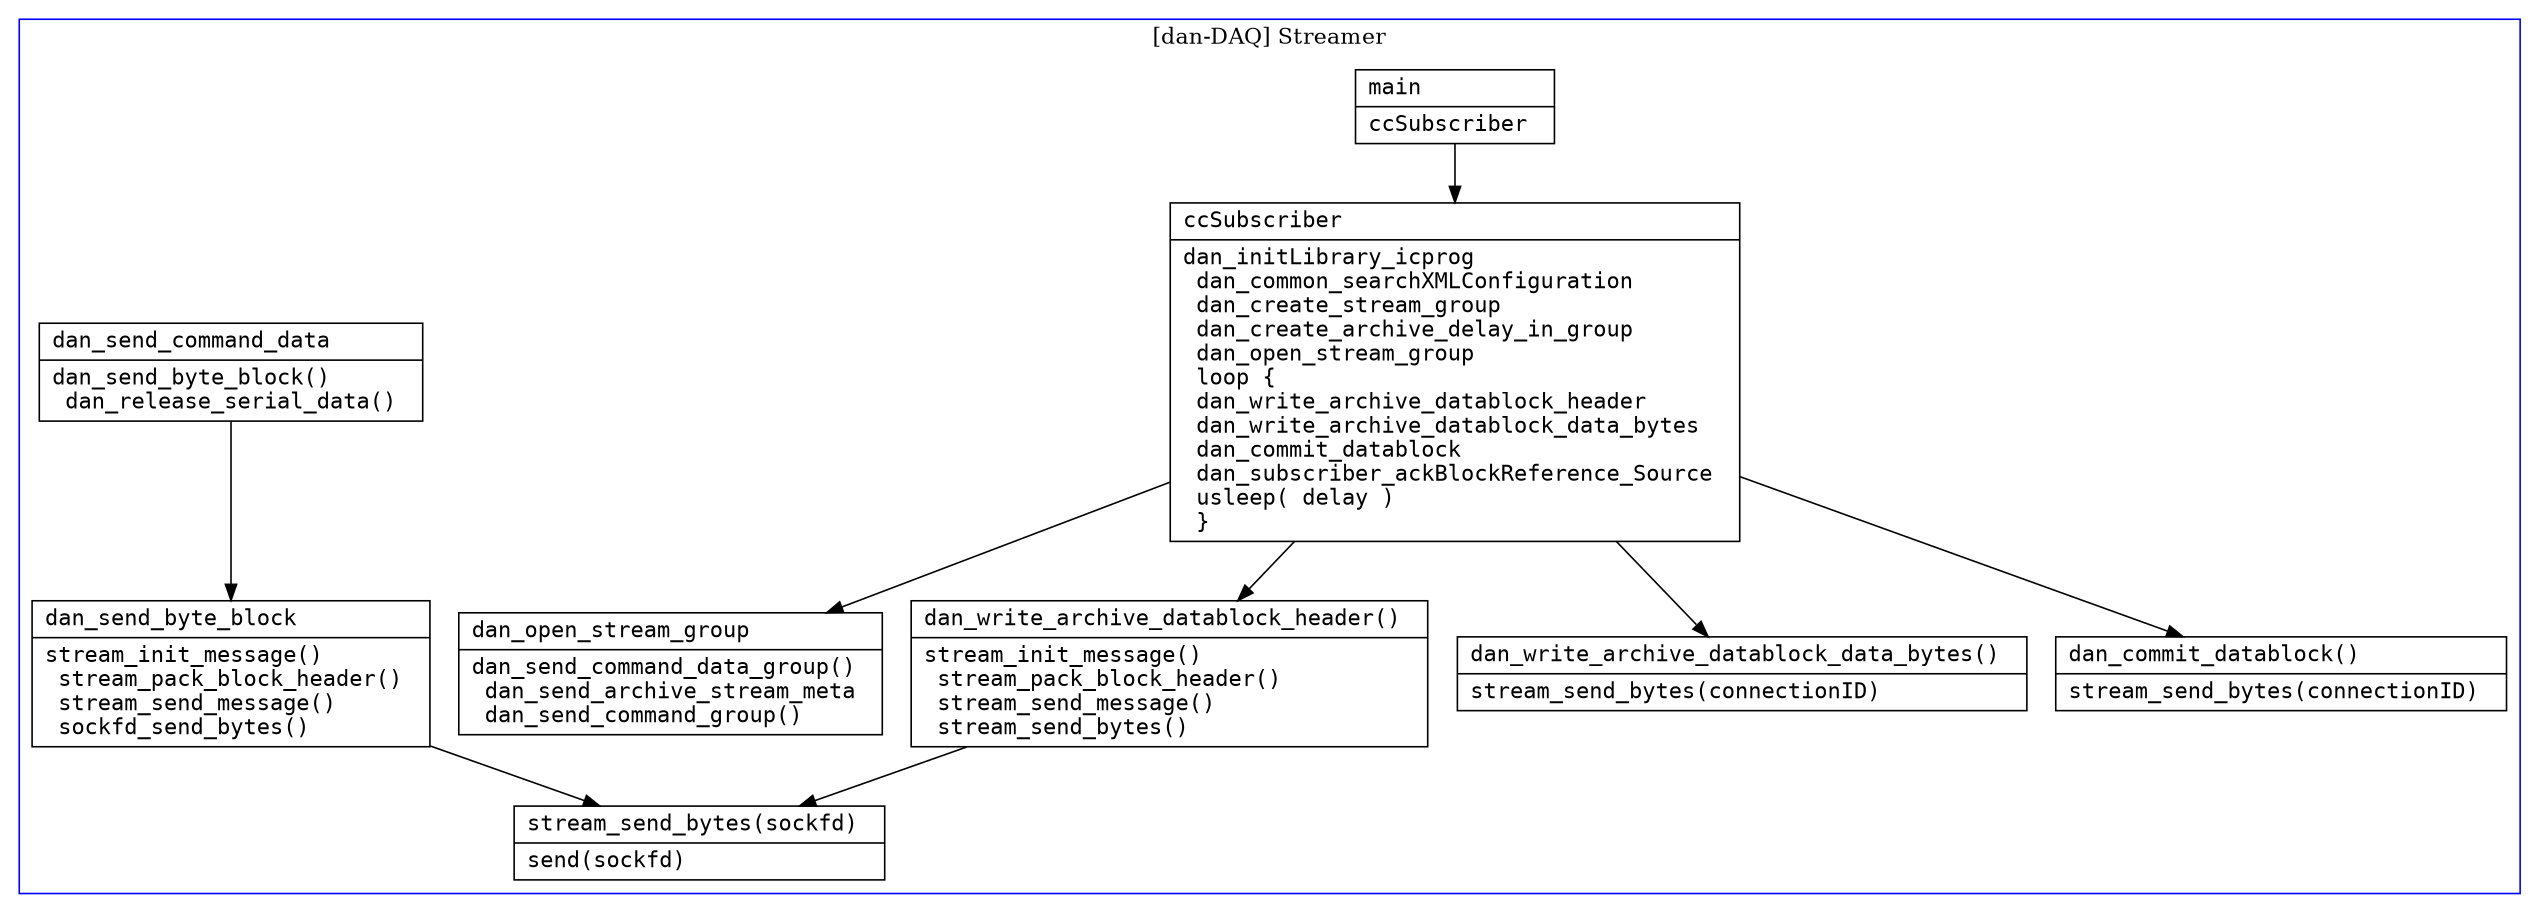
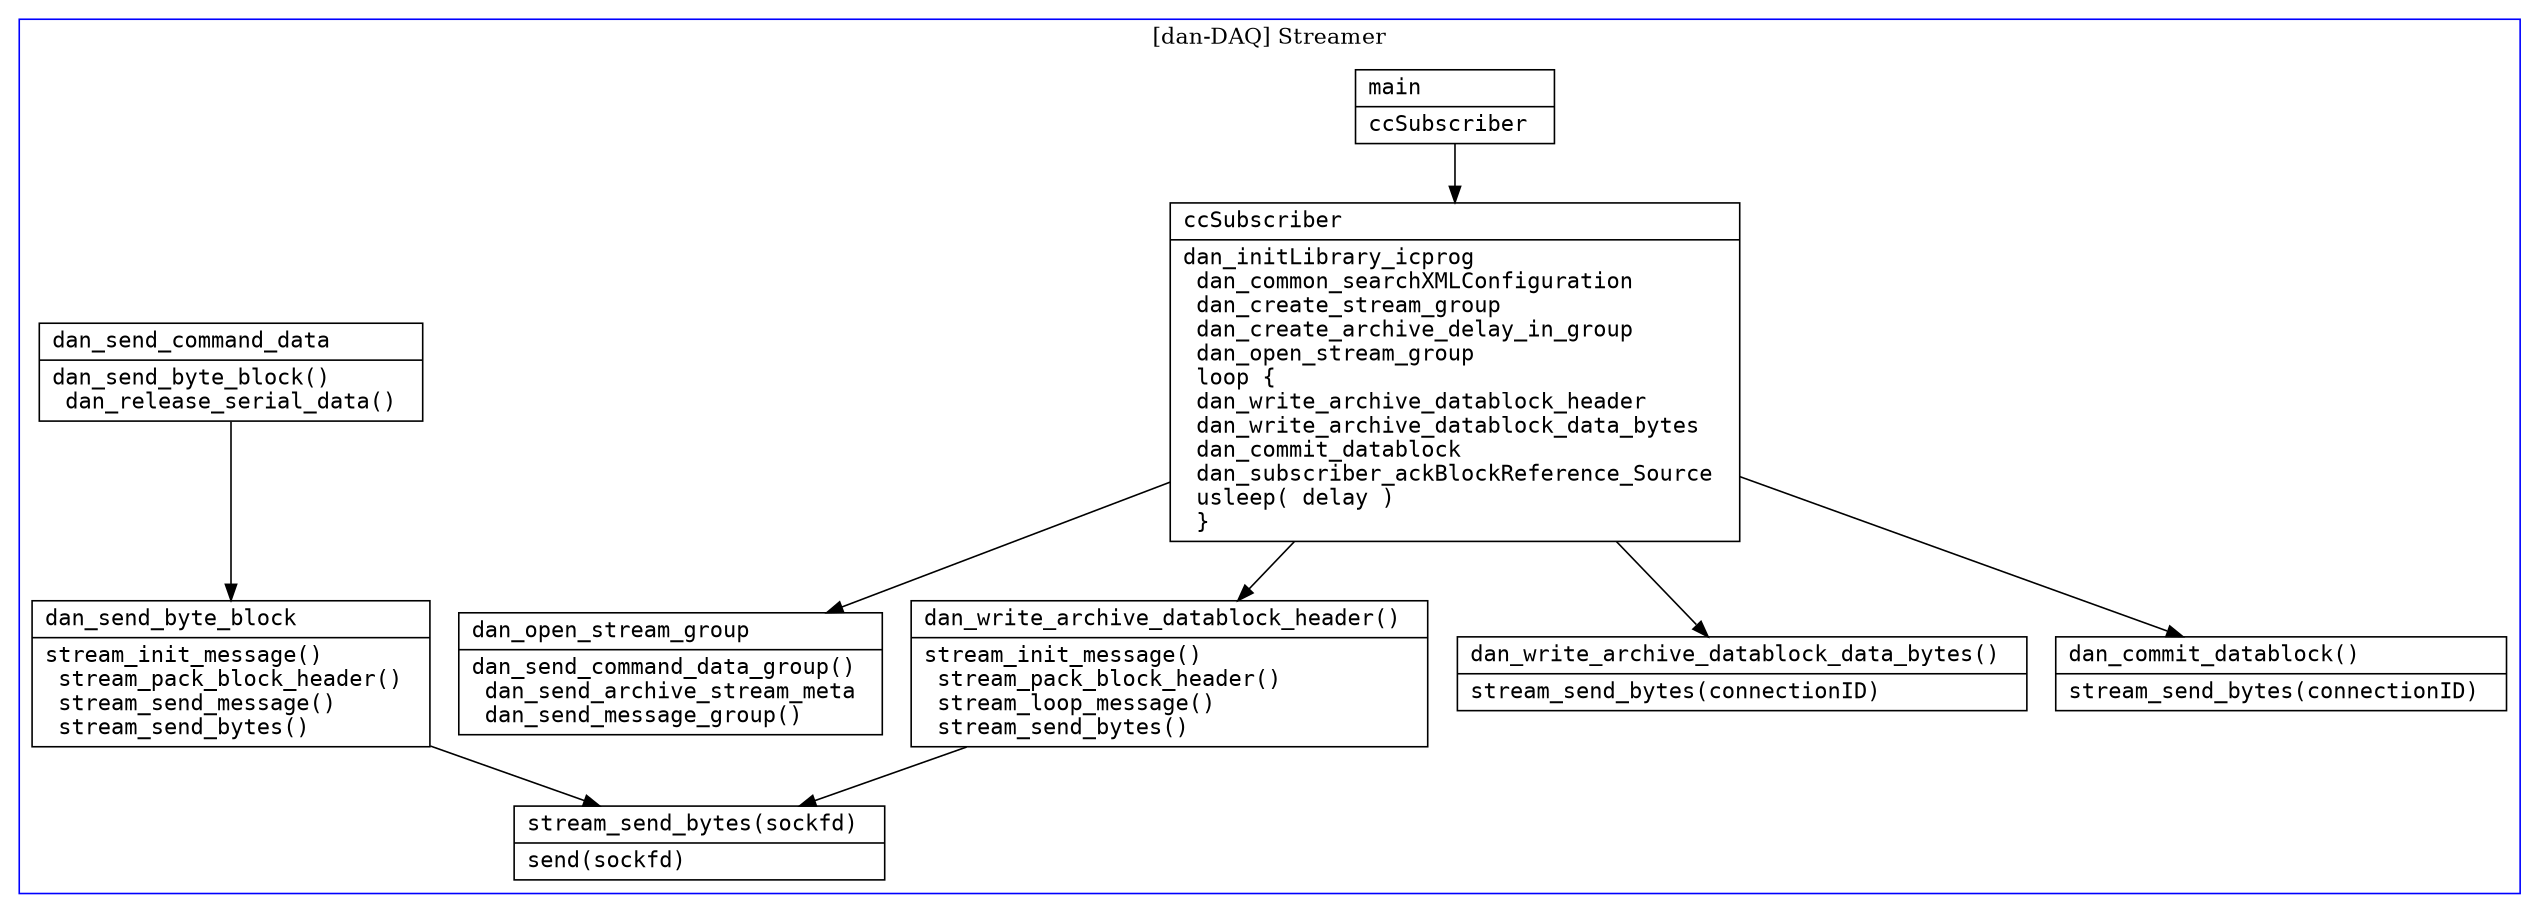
(1076, 703) -> (1076, 703)
(644, 715) -> (644, 715)
(184, 727) -> (184, 727)
